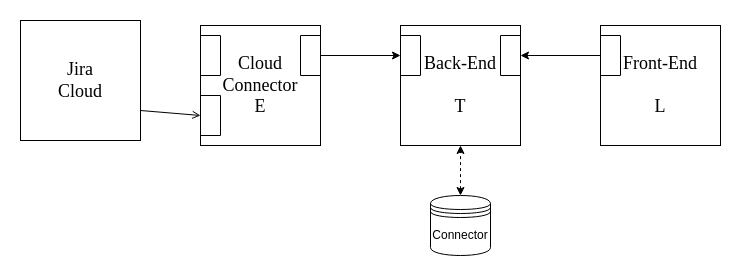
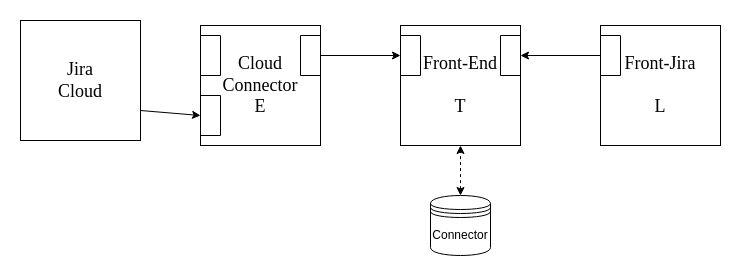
(461, 86) -> (461, 86)
(661, 86) -> (661, 86)
(194, 115) -> (192, 115)
